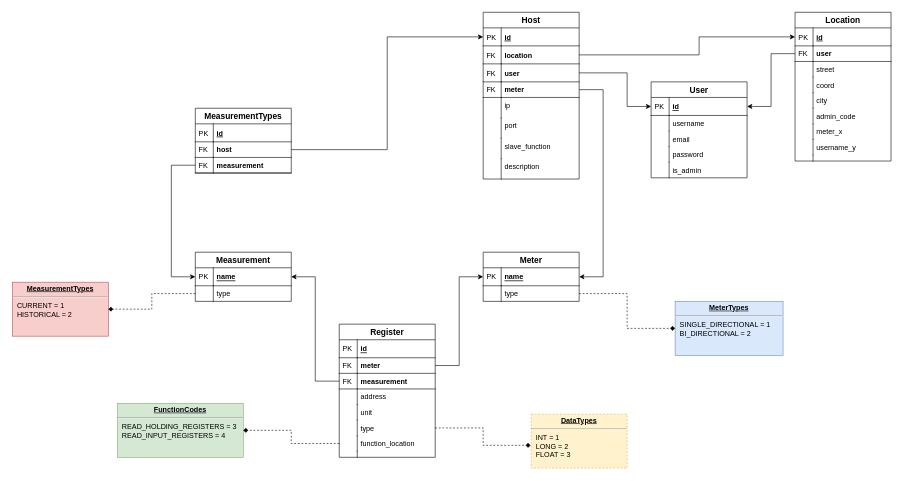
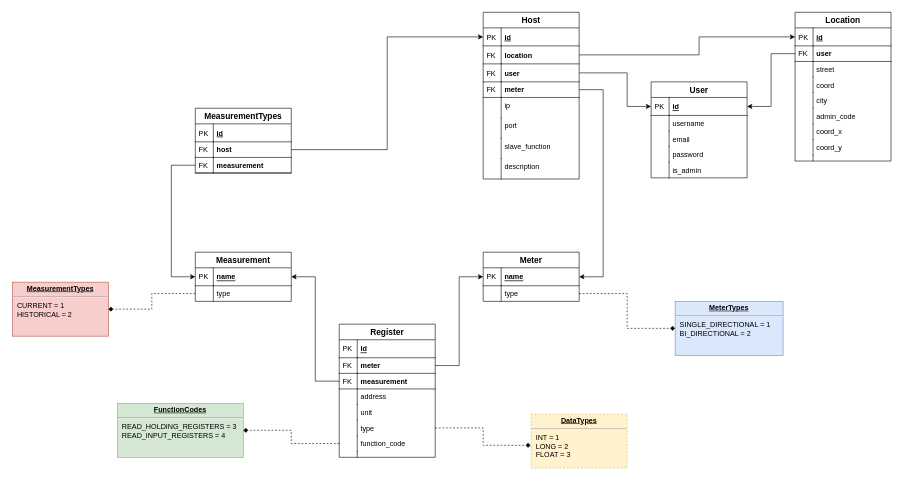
(831, 132) -> (831, 132)
(837, 148) -> (831, 148)
(392, 444) -> (386, 444)
